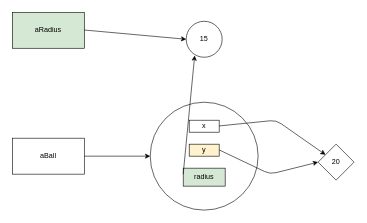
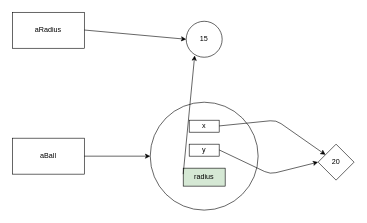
(48, 30) -> (48, 30)
(204, 150) -> (204, 150)
